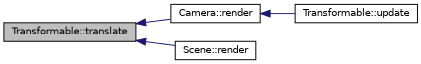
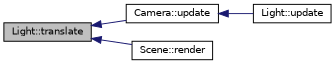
(216, 14) -> (172, 14)
(356, 14) -> (292, 14)
(70, 32) -> (48, 32)
